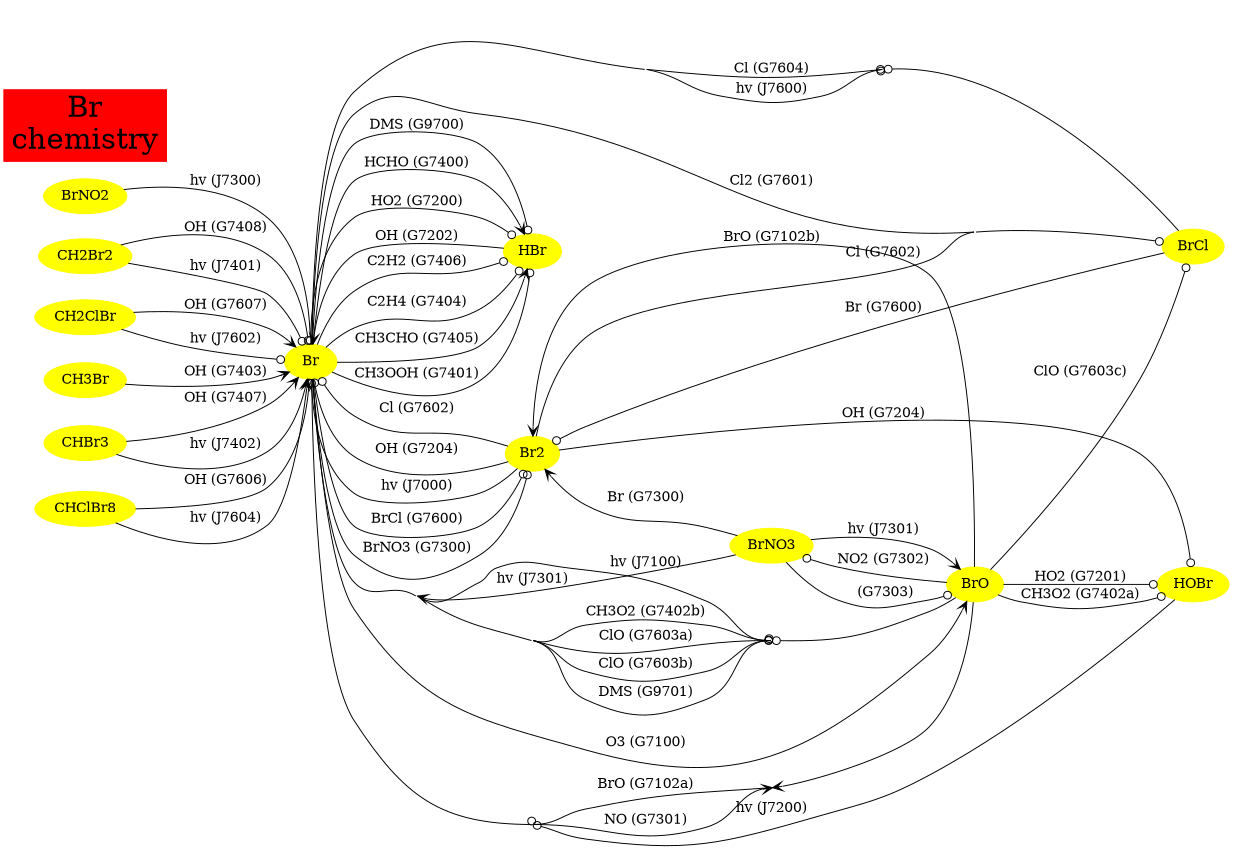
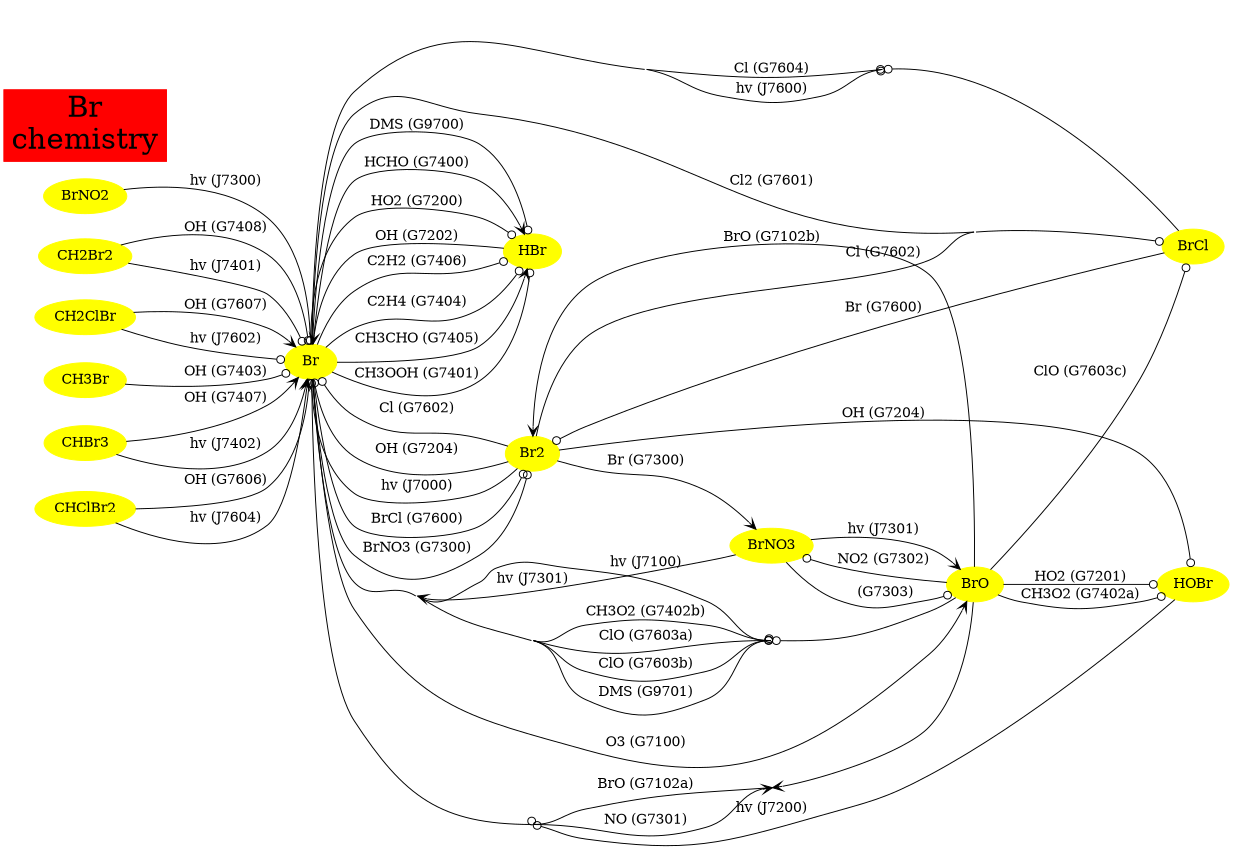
(204, 386) -> (204, 386)
(85, 509) -> (85, 509)
(639, 520) -> (659, 476)
